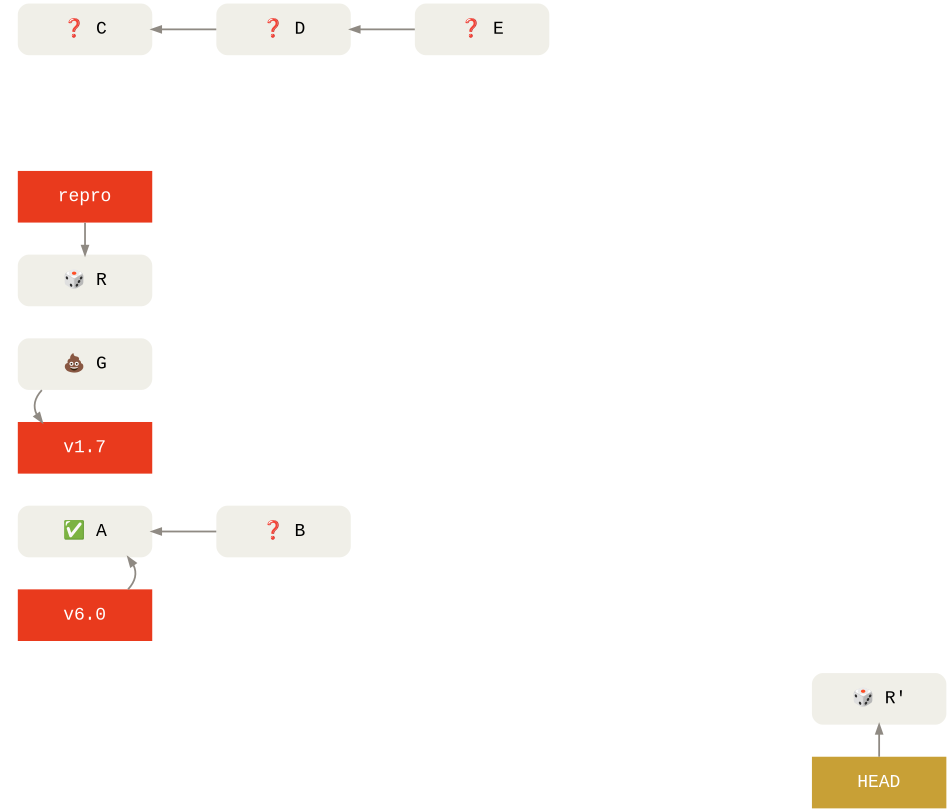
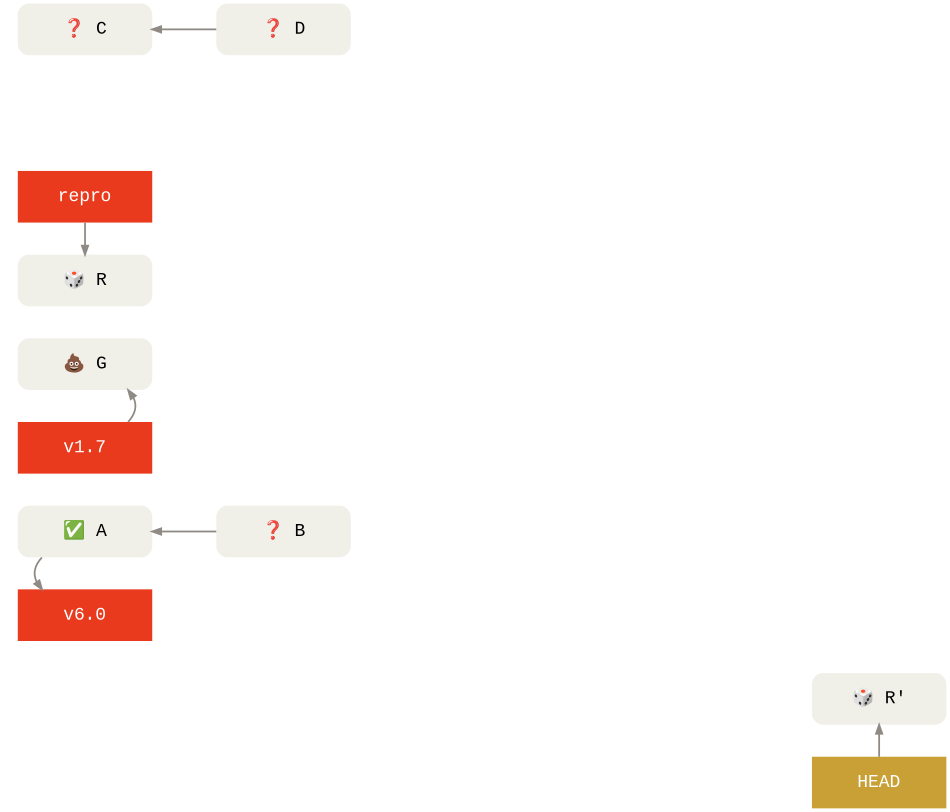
(482, 29) -> none
(35, 402) -> (135, 411)
(135, 578) -> (35, 569)
